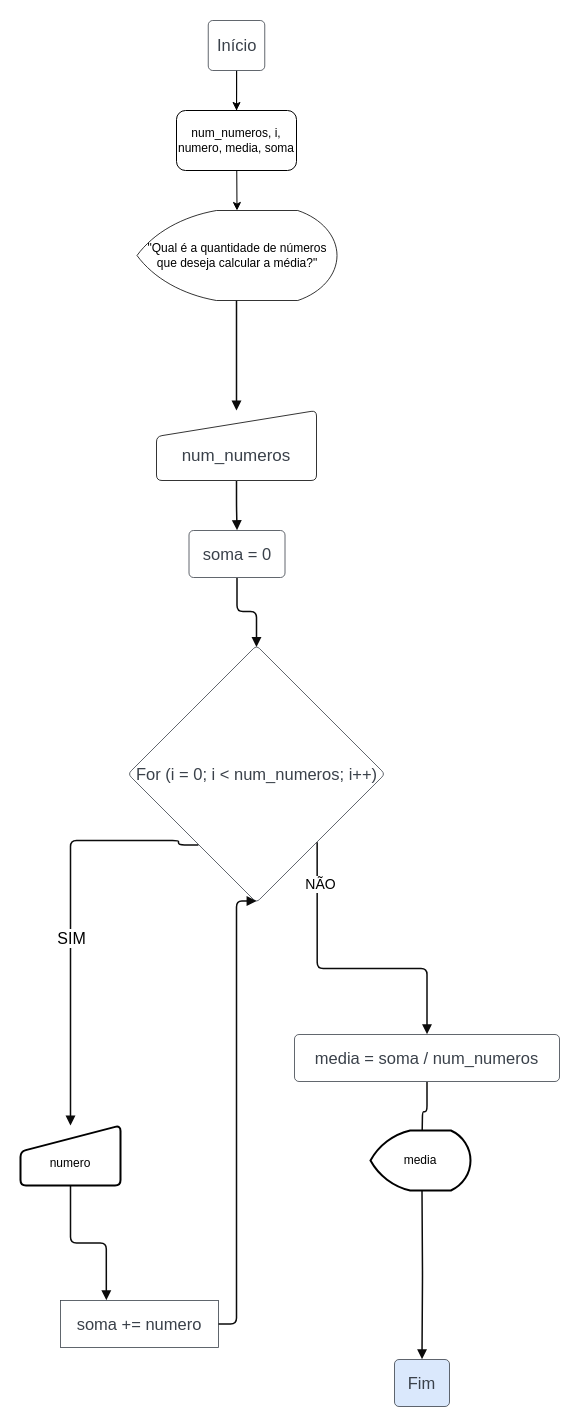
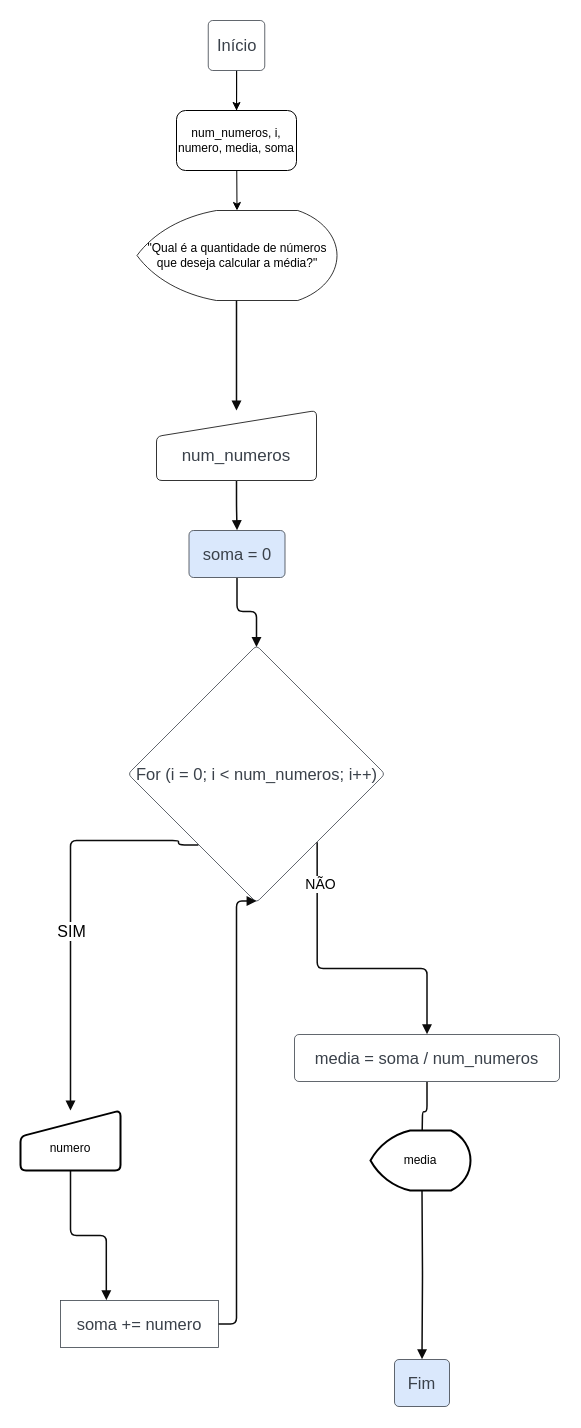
(237, 554) -> (237, 554)
(71, 1156) -> (71, 1141)
